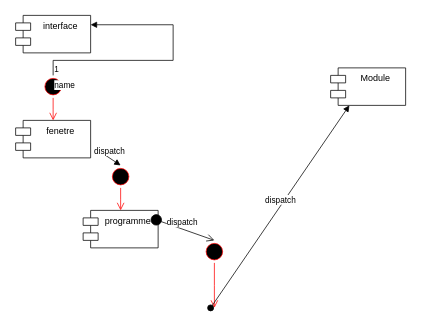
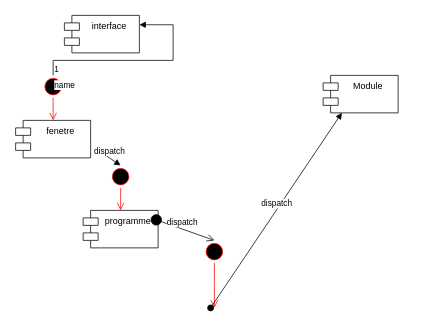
(53, 34) -> (102, 34)
(368, 87) -> (360, 94)
